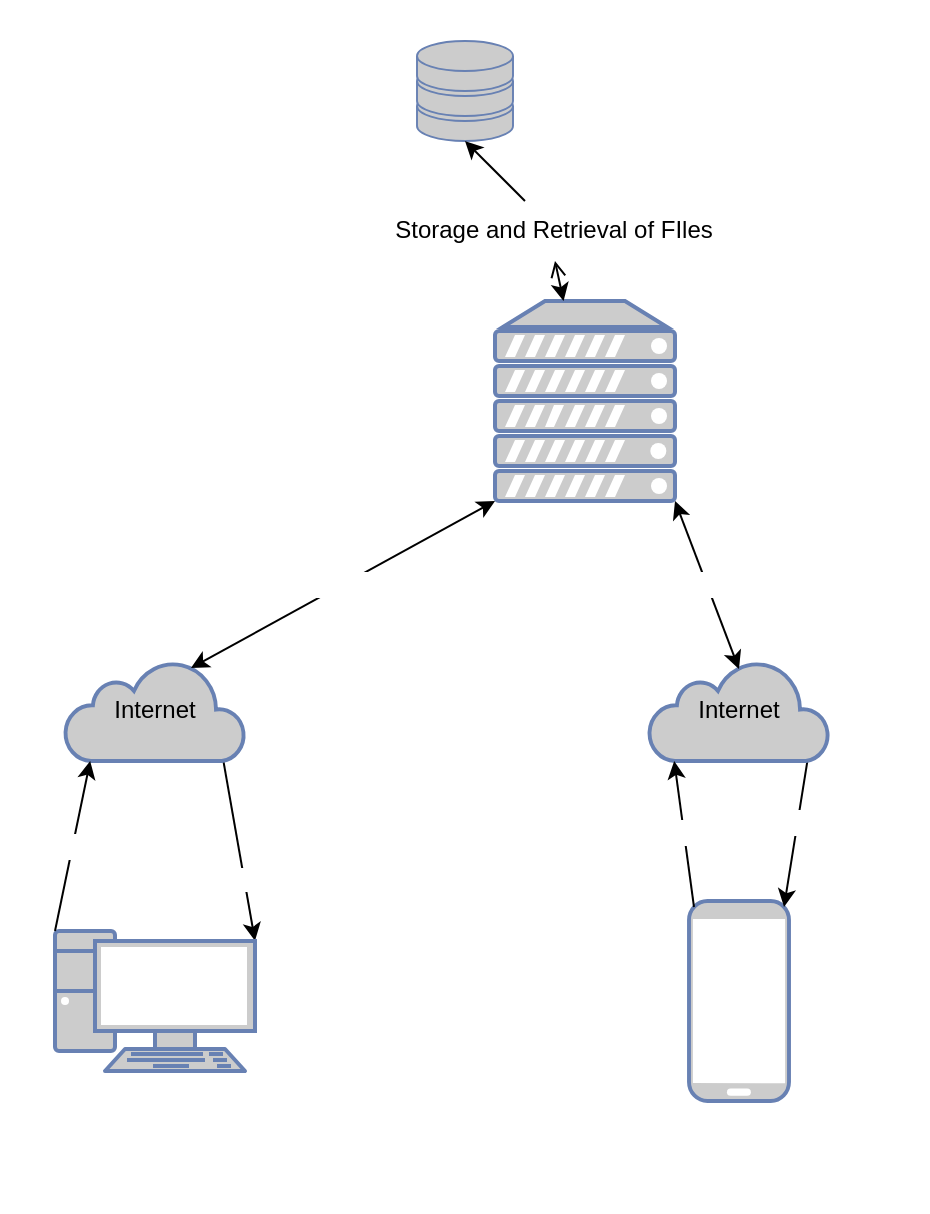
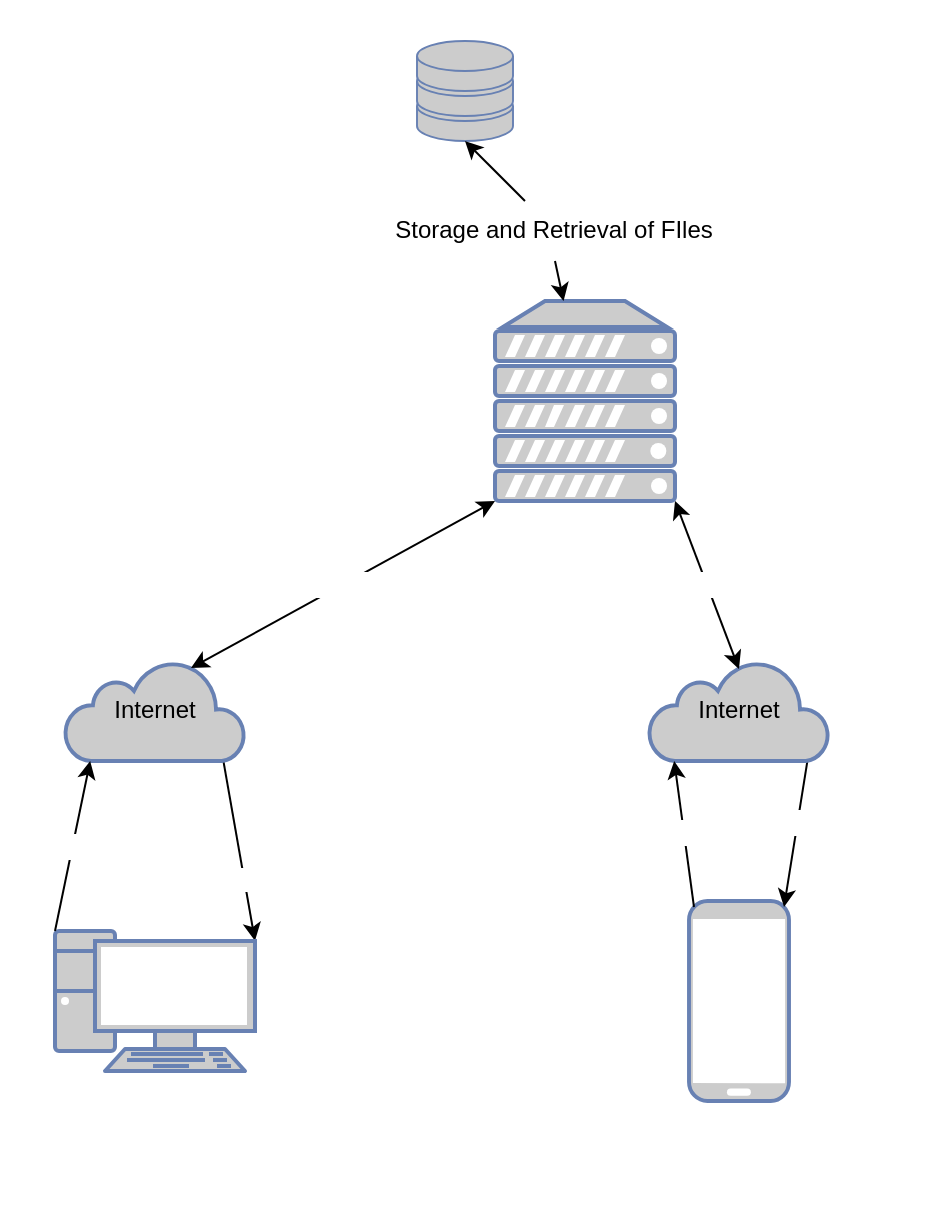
(557, 268) -> (556, 266)
